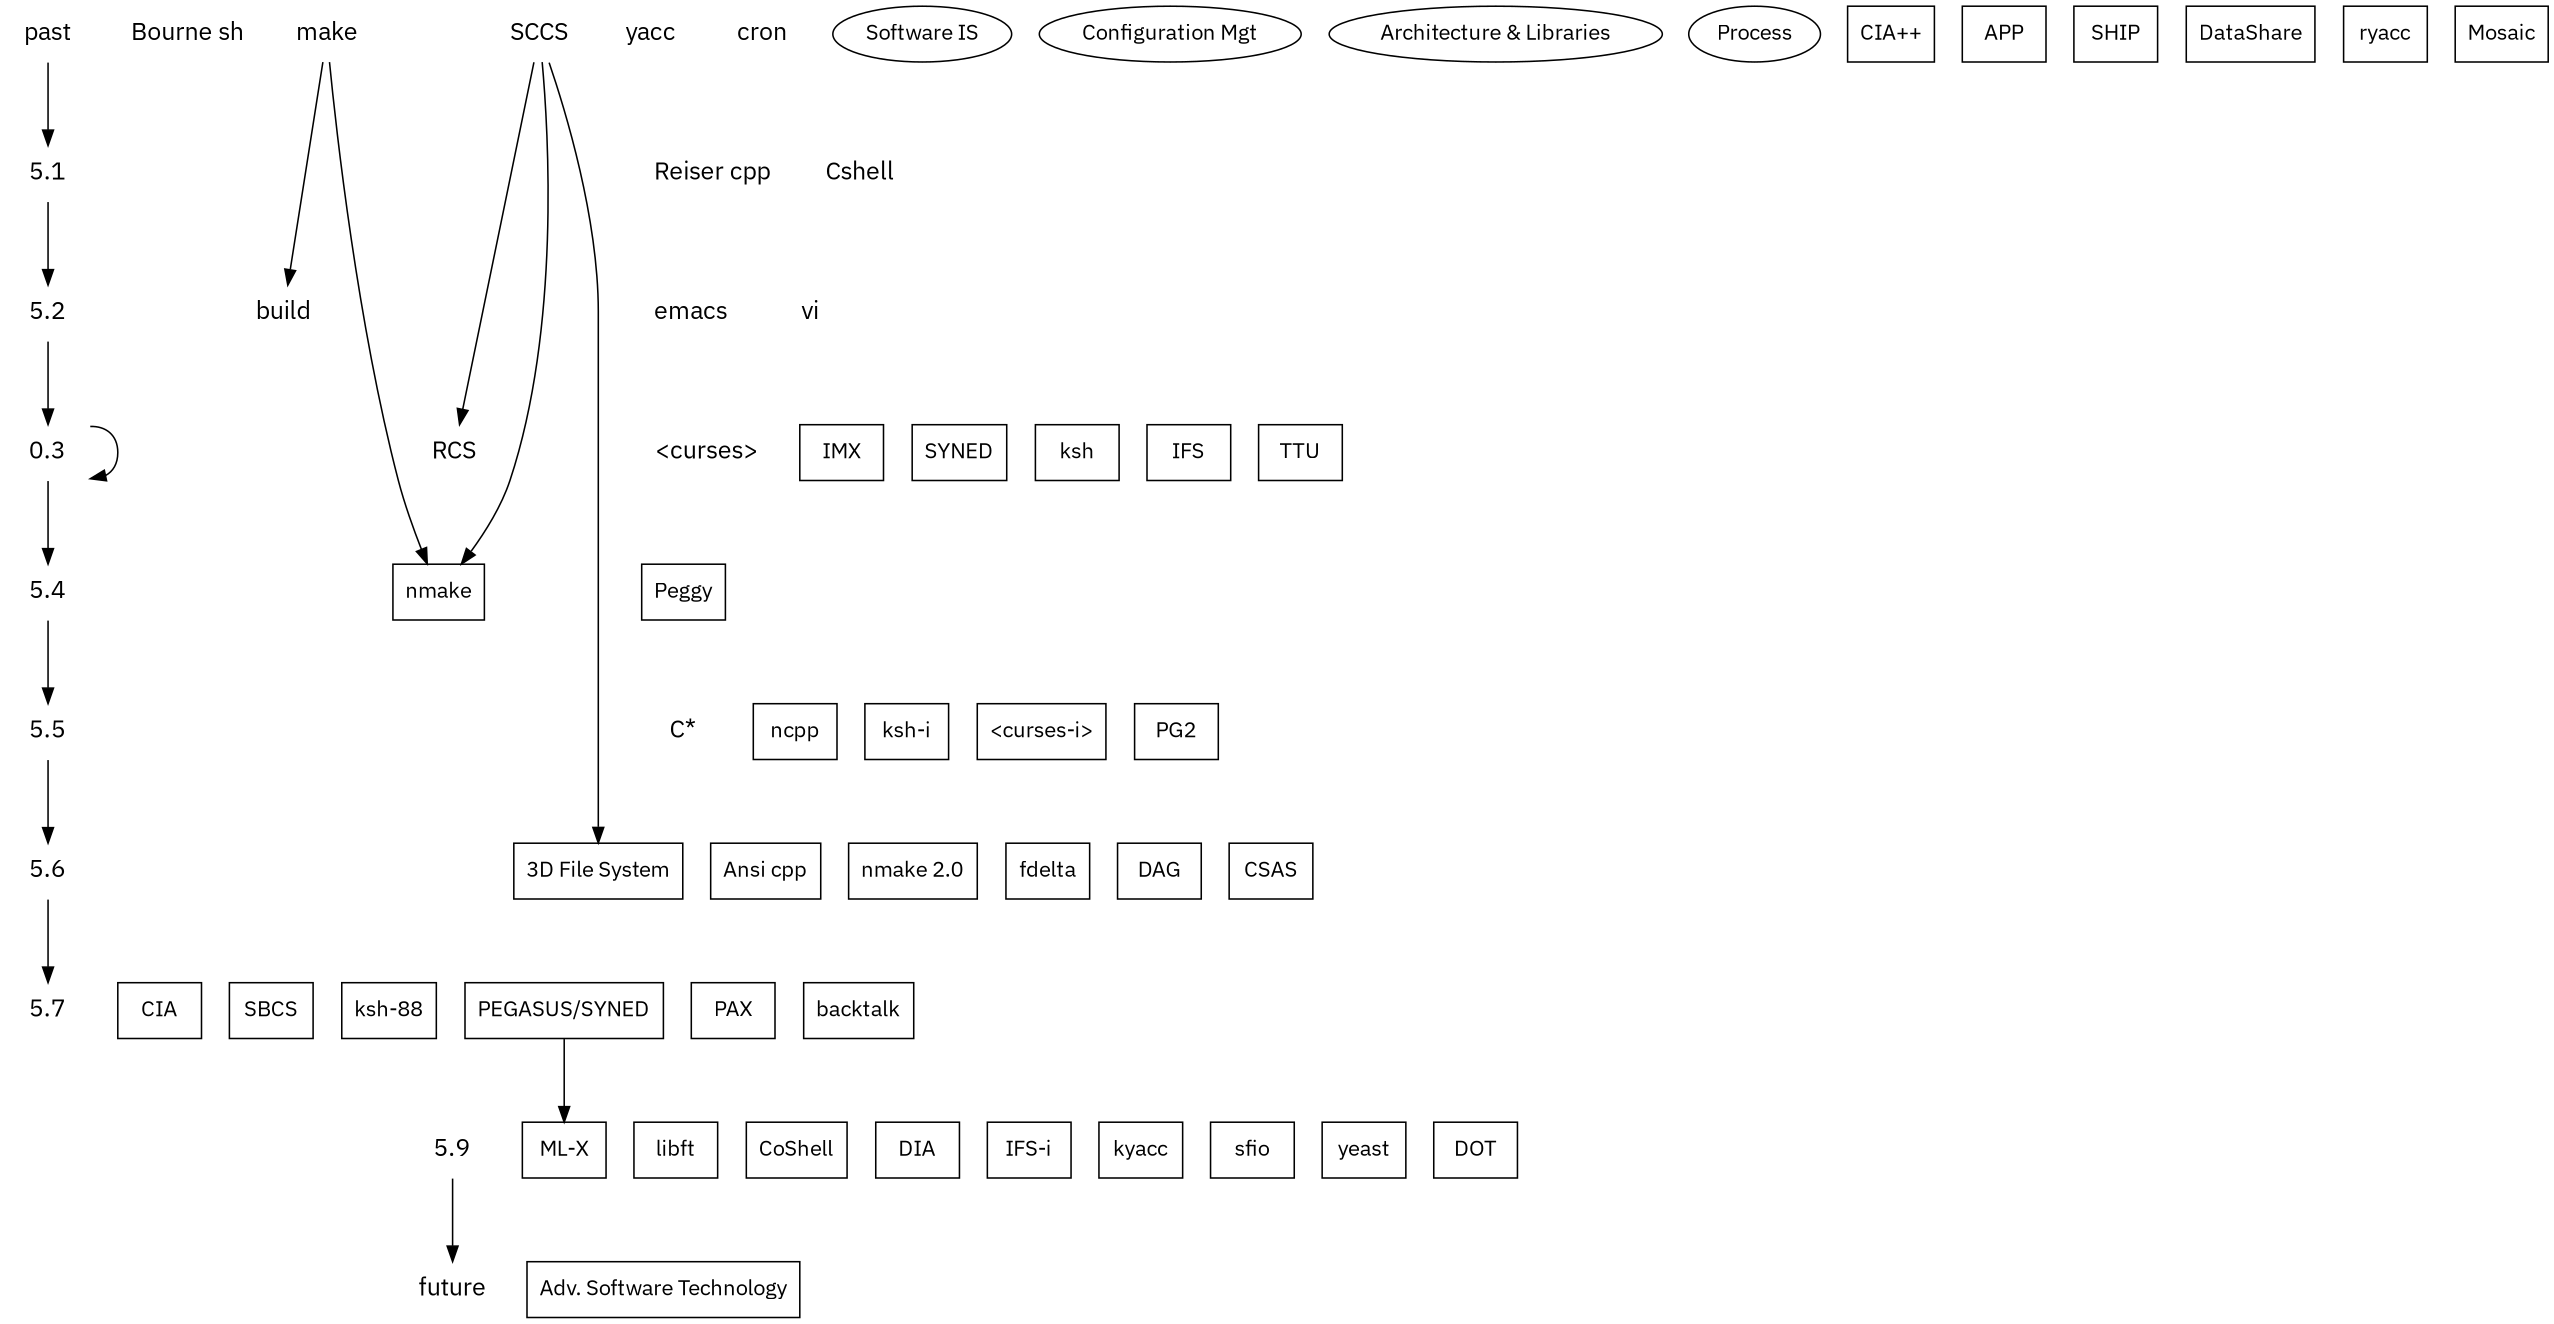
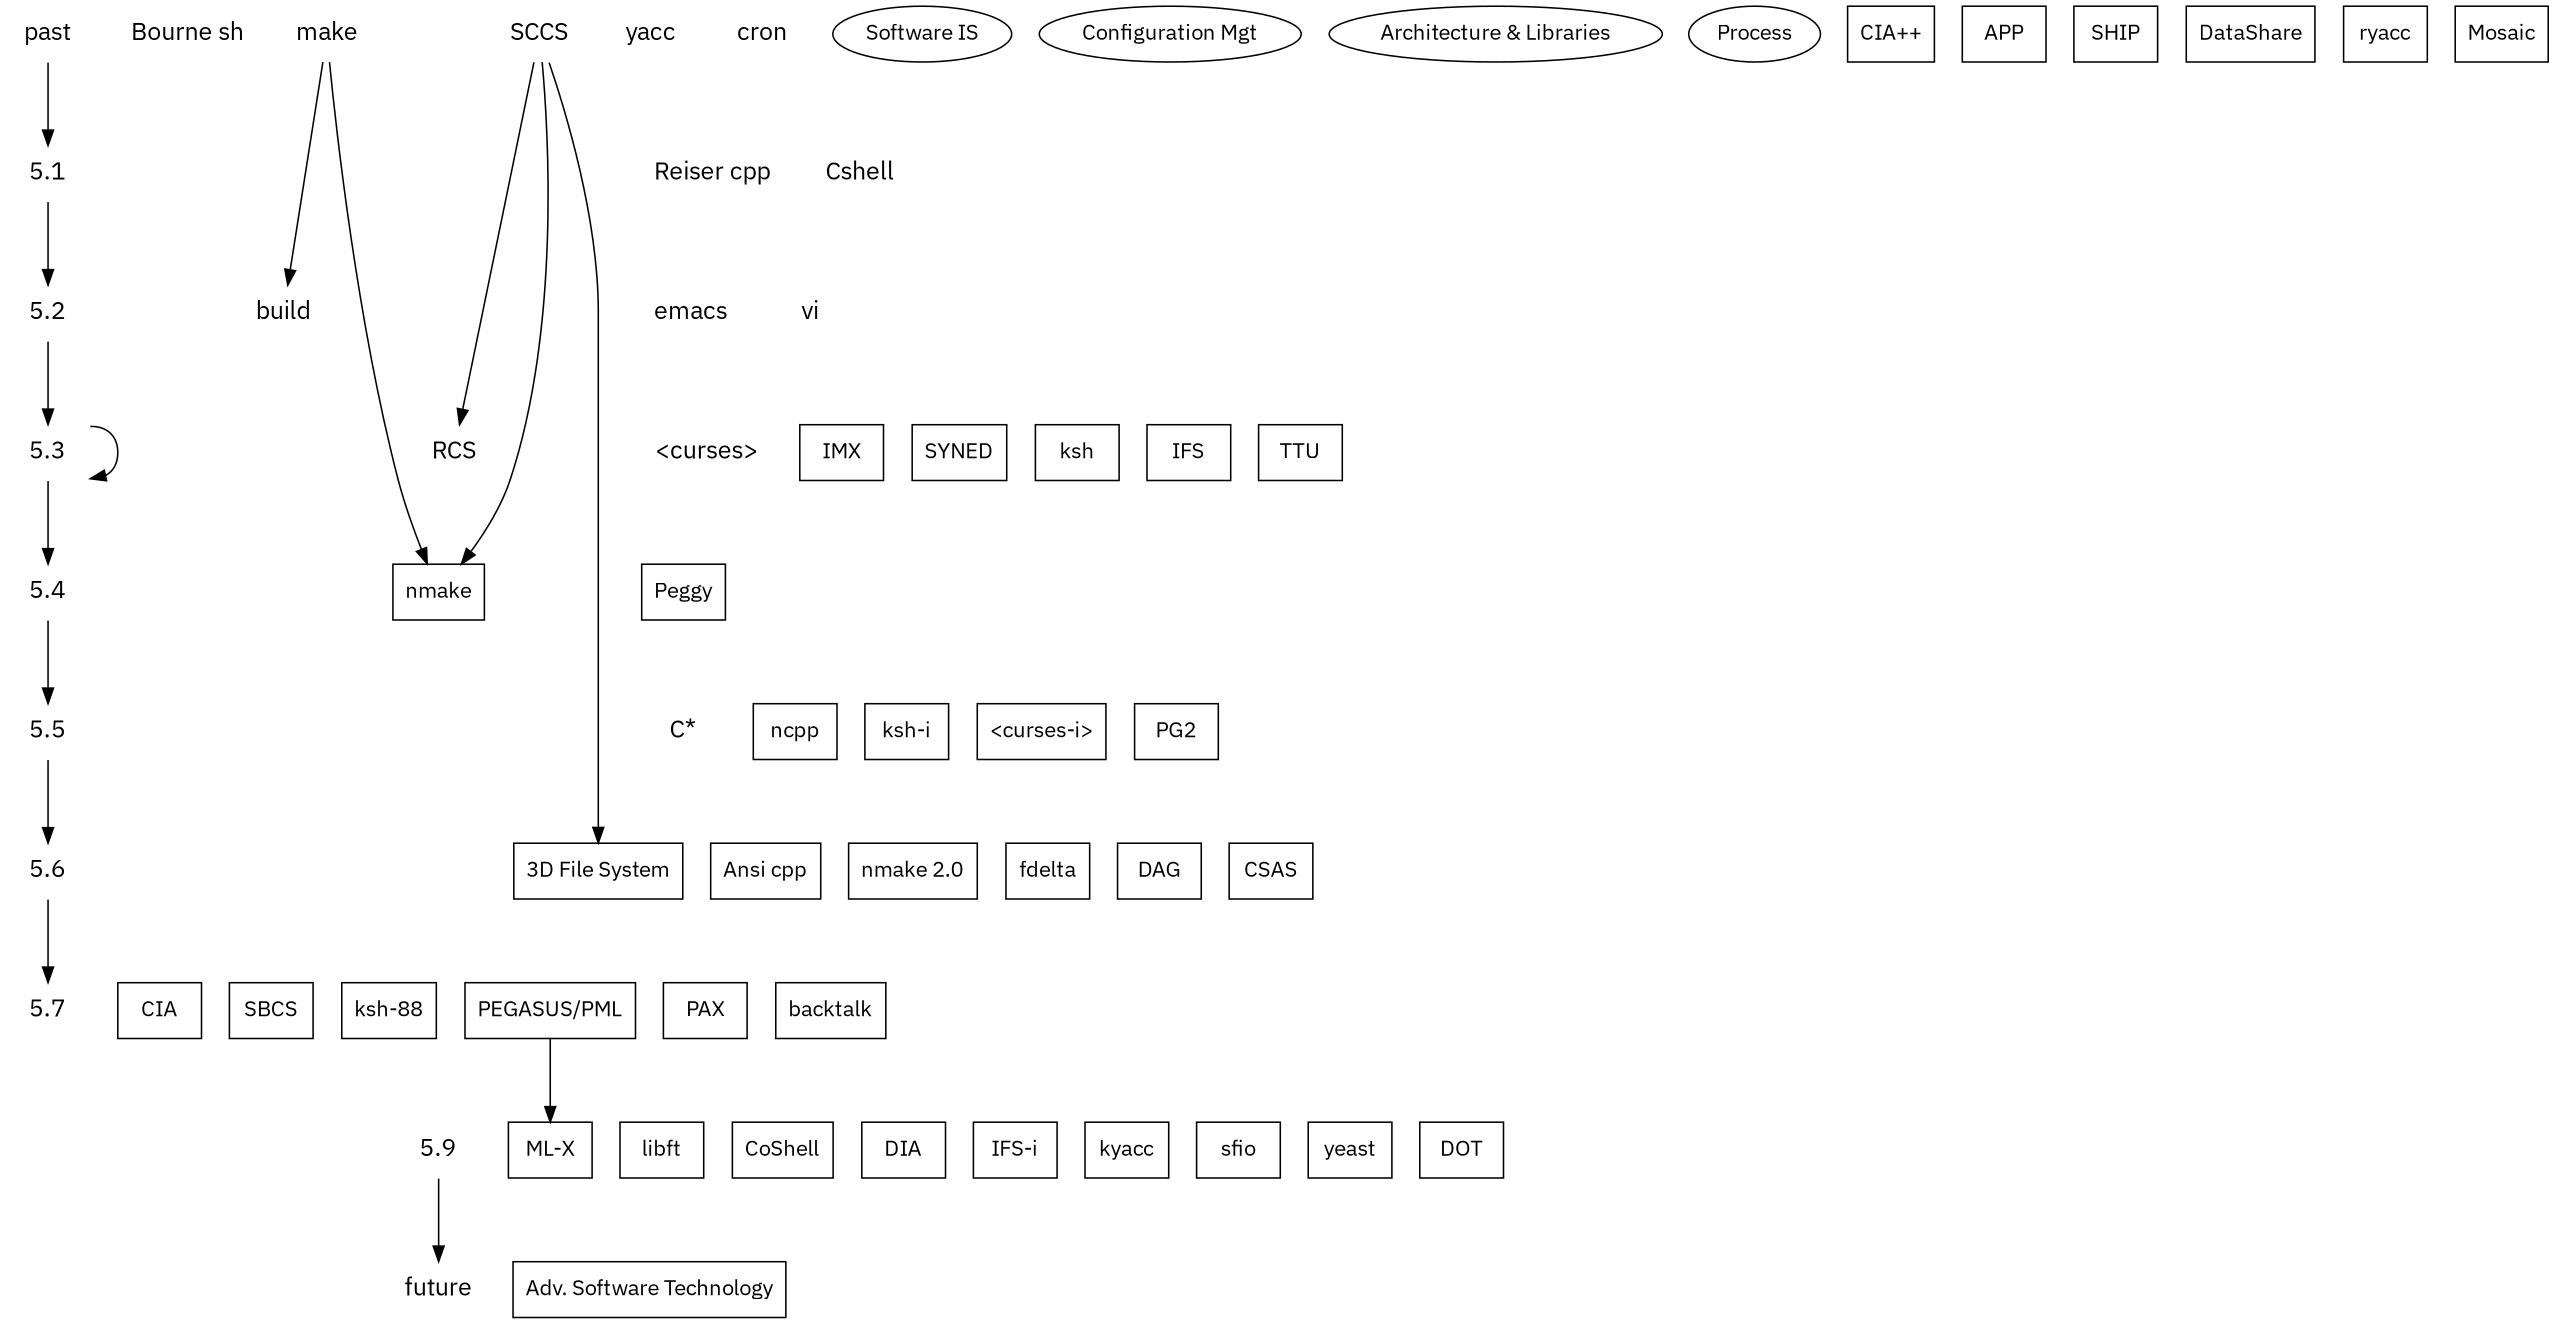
(48, 453) -> (48, 453)
(564, 1011) -> (550, 1011)
